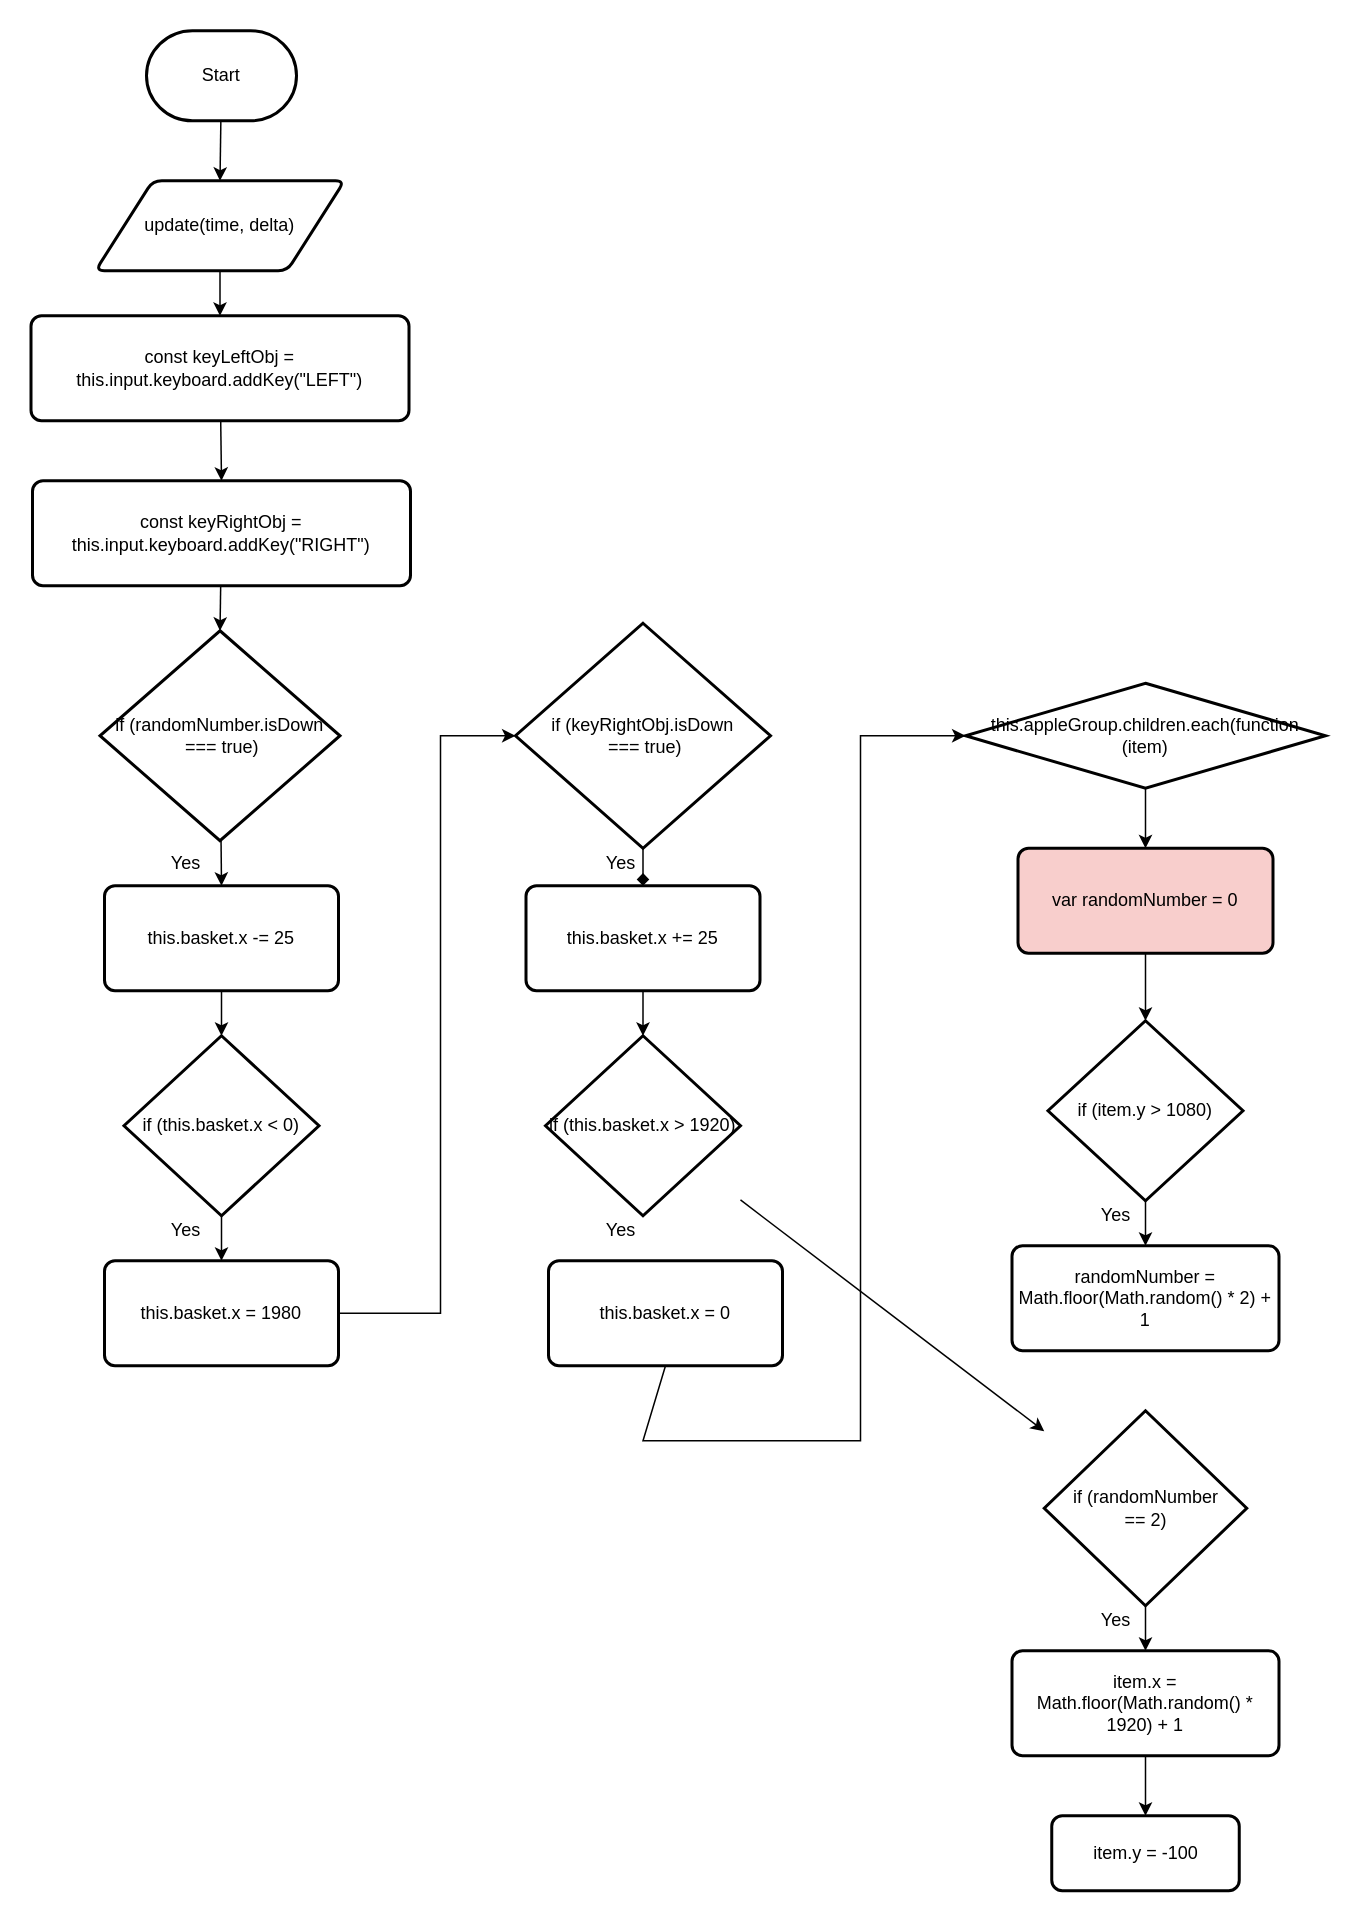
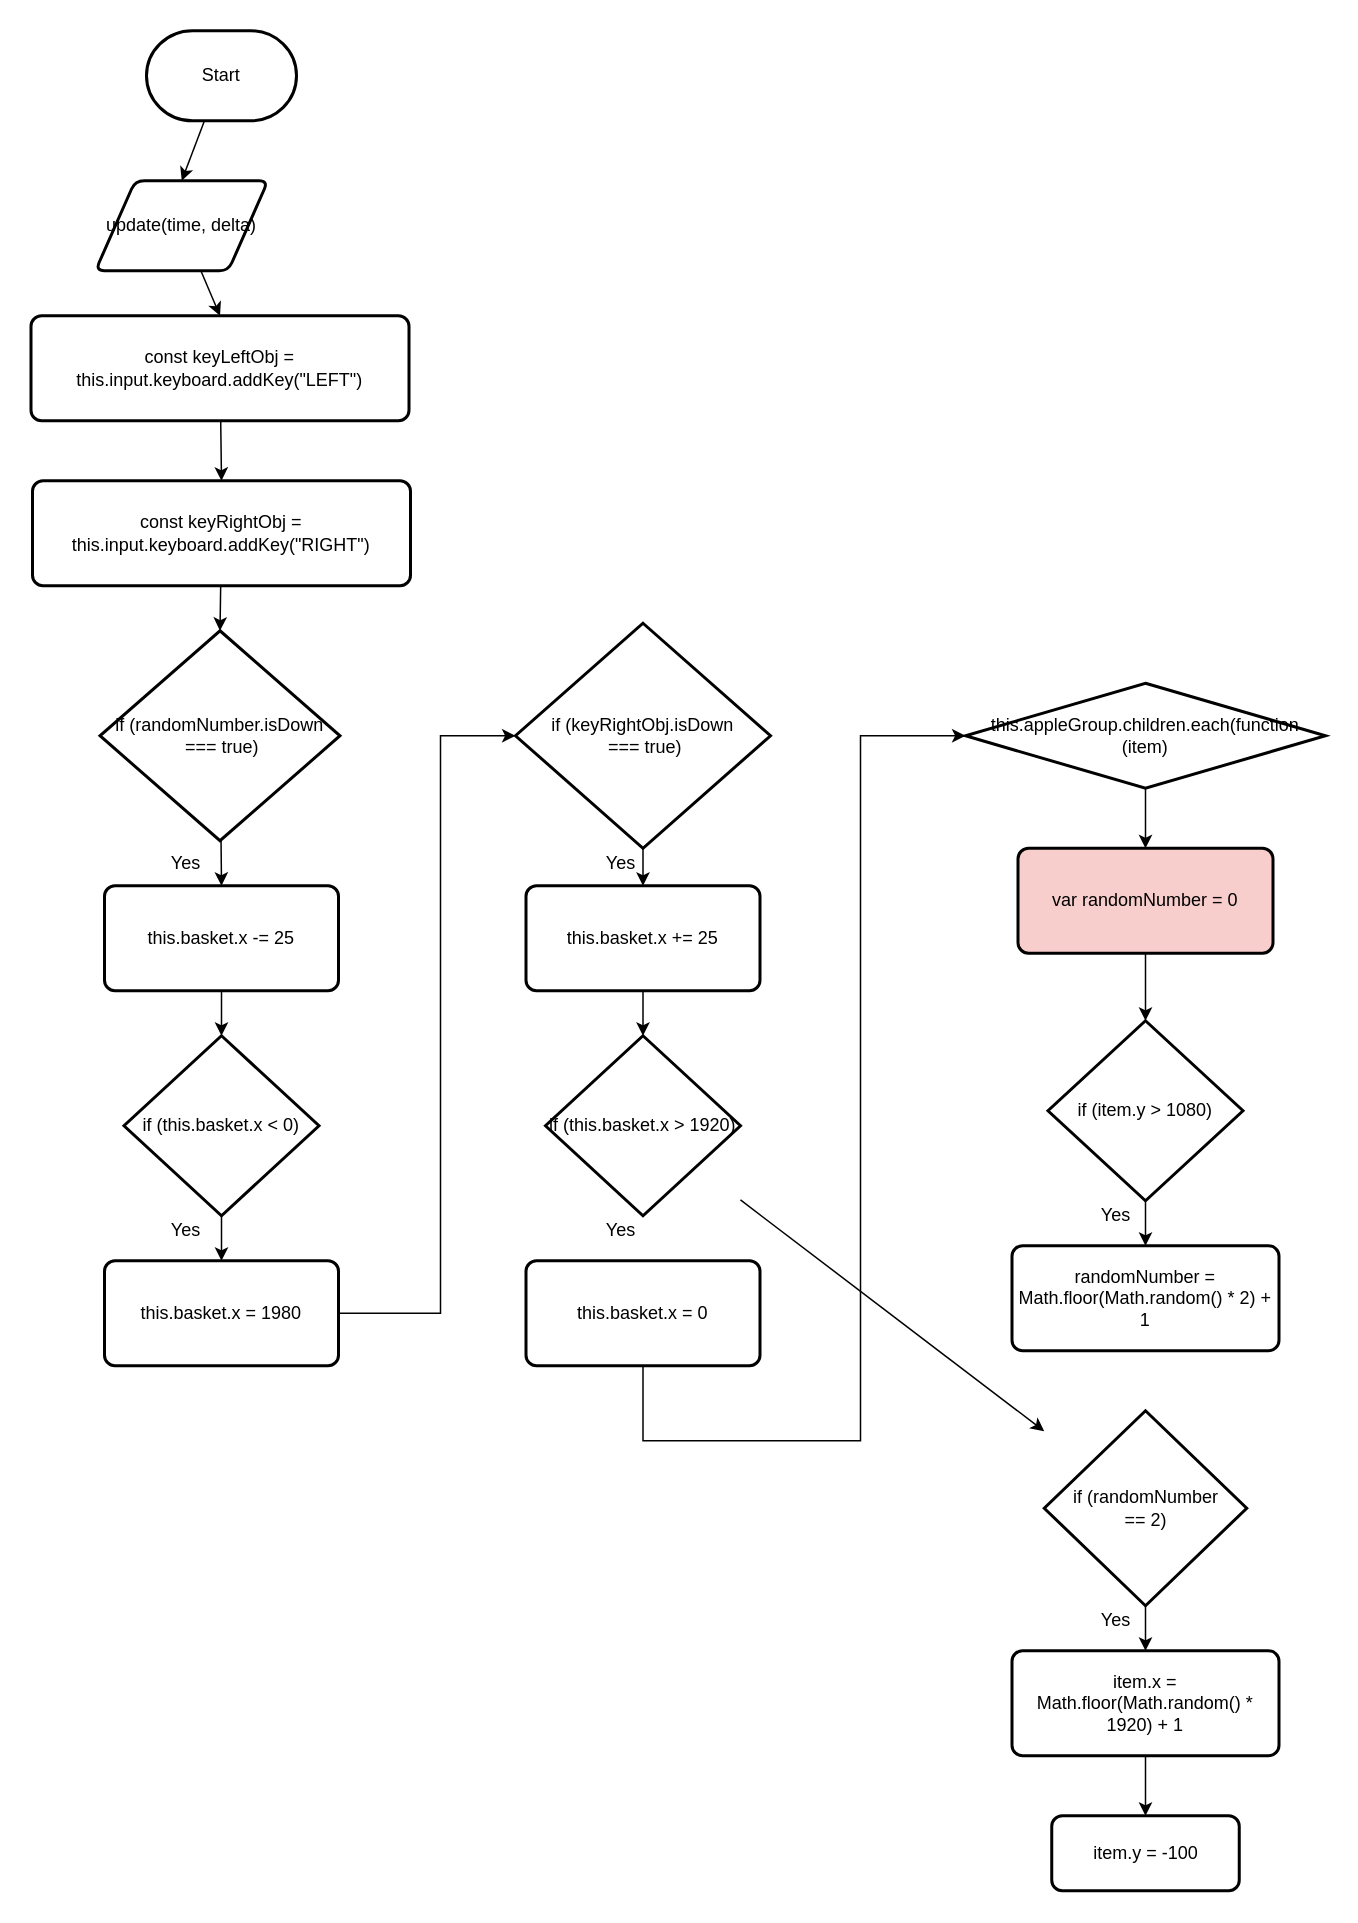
(220, 226) -> (182, 226)
(643, 873) -> (643, 874)
(665, 1313) -> (643, 1313)
